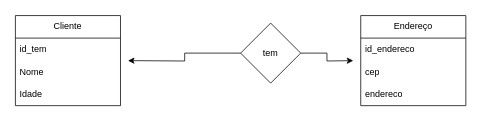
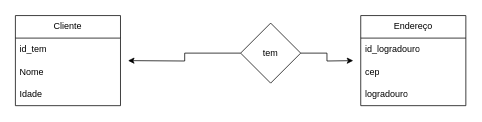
(391, 49) -> (395, 49)
(385, 94) -> (389, 94)
